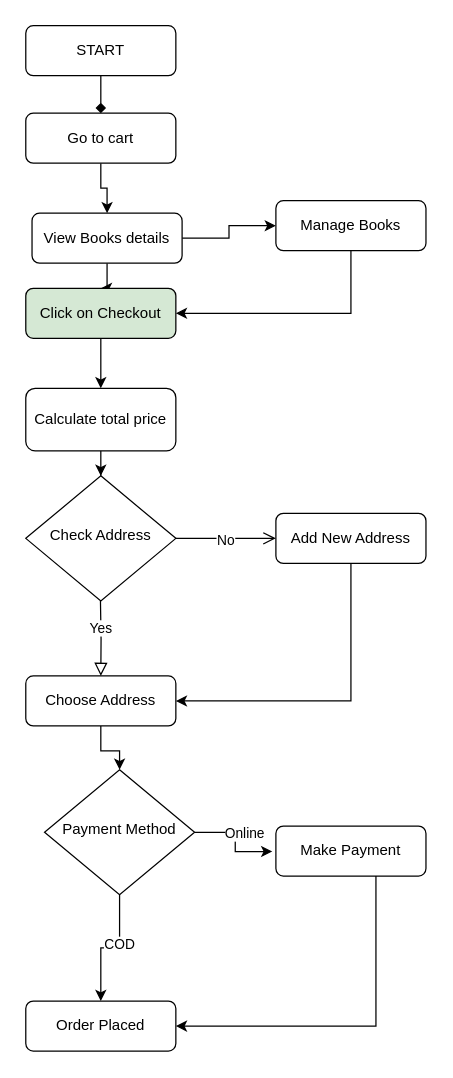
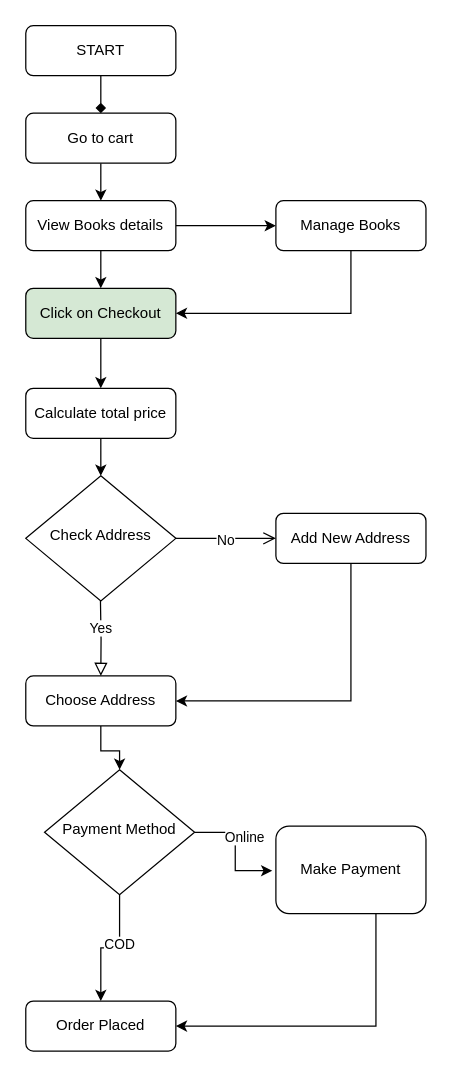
(107, 238) -> (101, 226)
(101, 419) -> (101, 413)
(351, 851) -> (351, 869)
